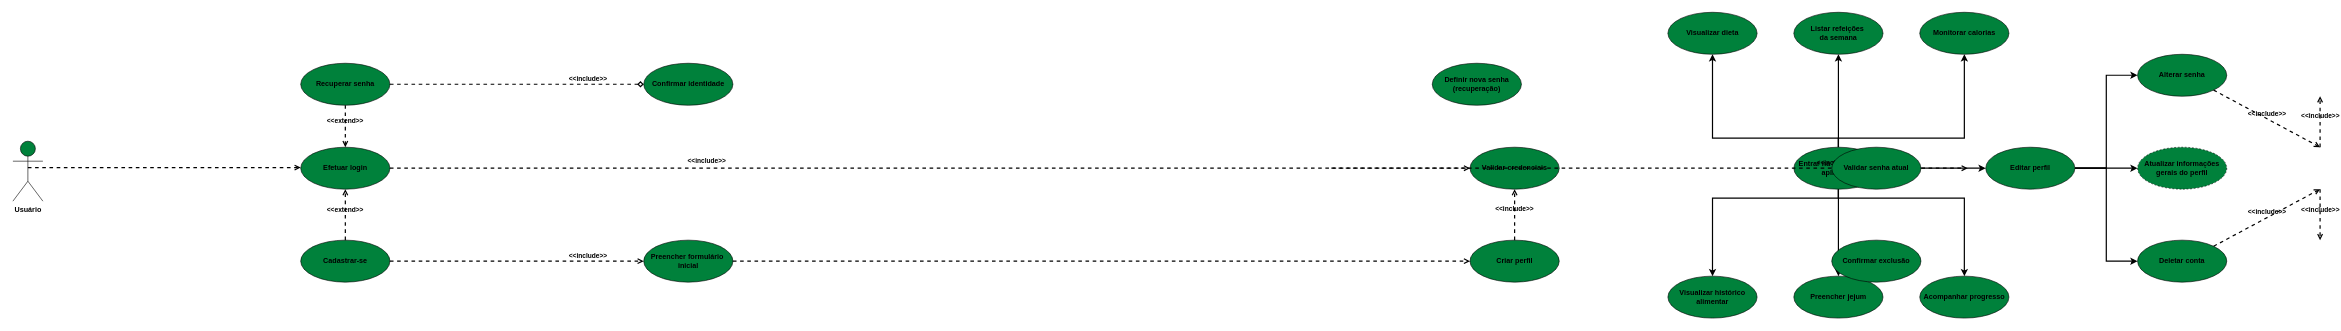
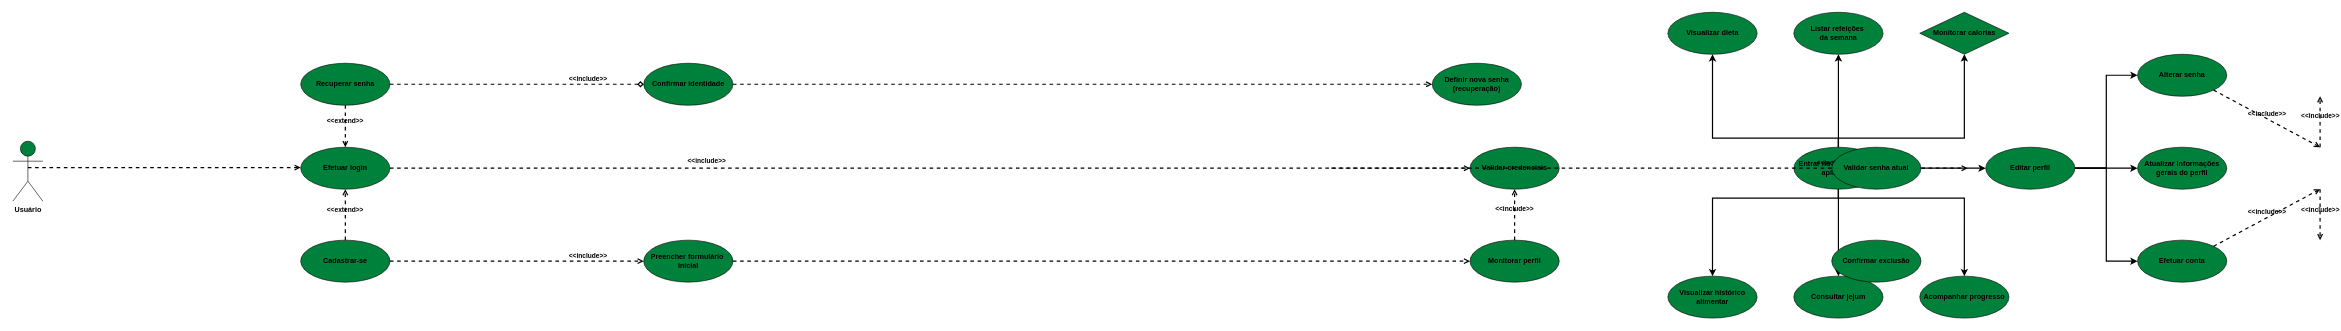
(1965, 33) -> (1965, 33)
none -> (1081, 84)
(2183, 168) -> (2183, 168)
(1515, 261) -> (1515, 261)
(2183, 261) -> (2183, 261)
(1839, 297) -> (1839, 297)
